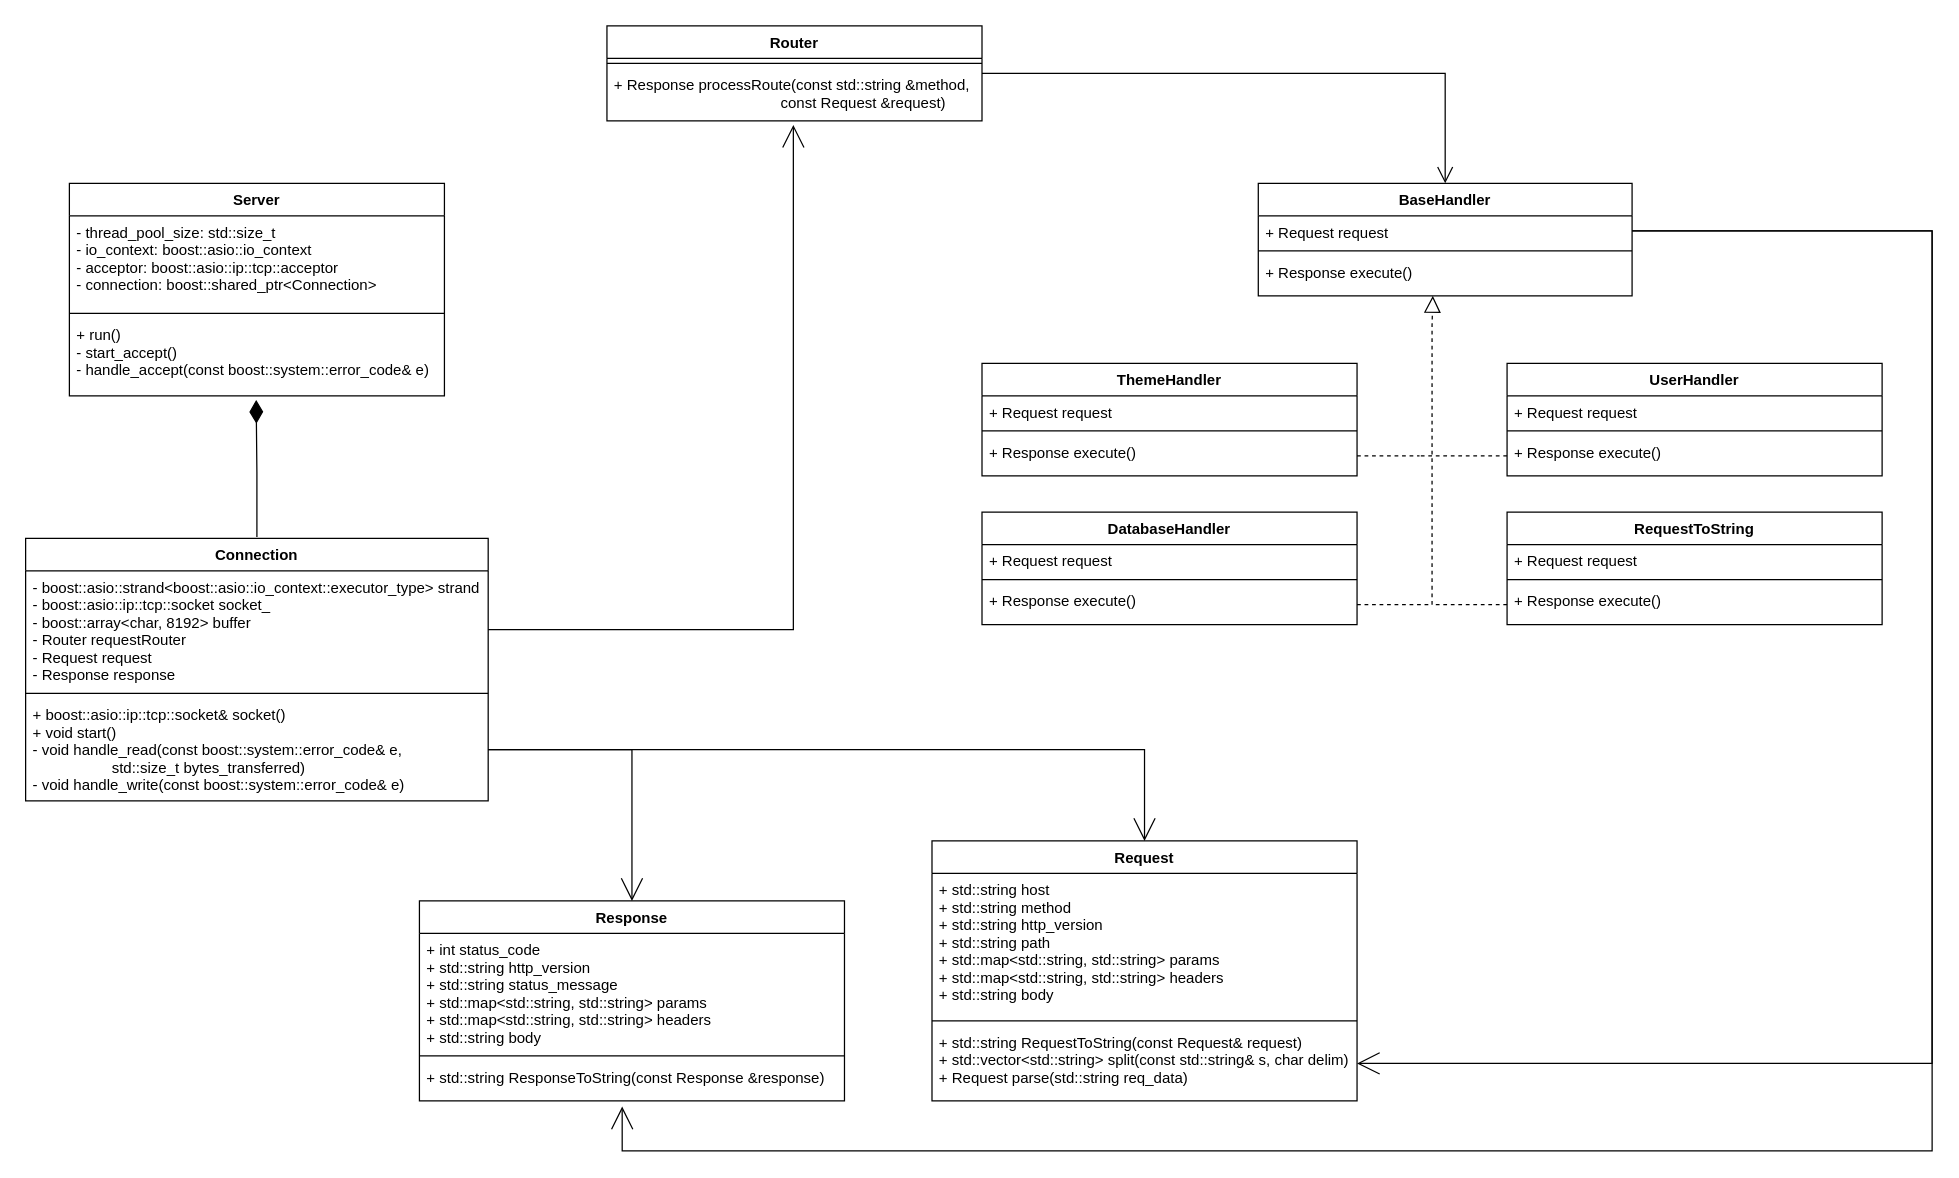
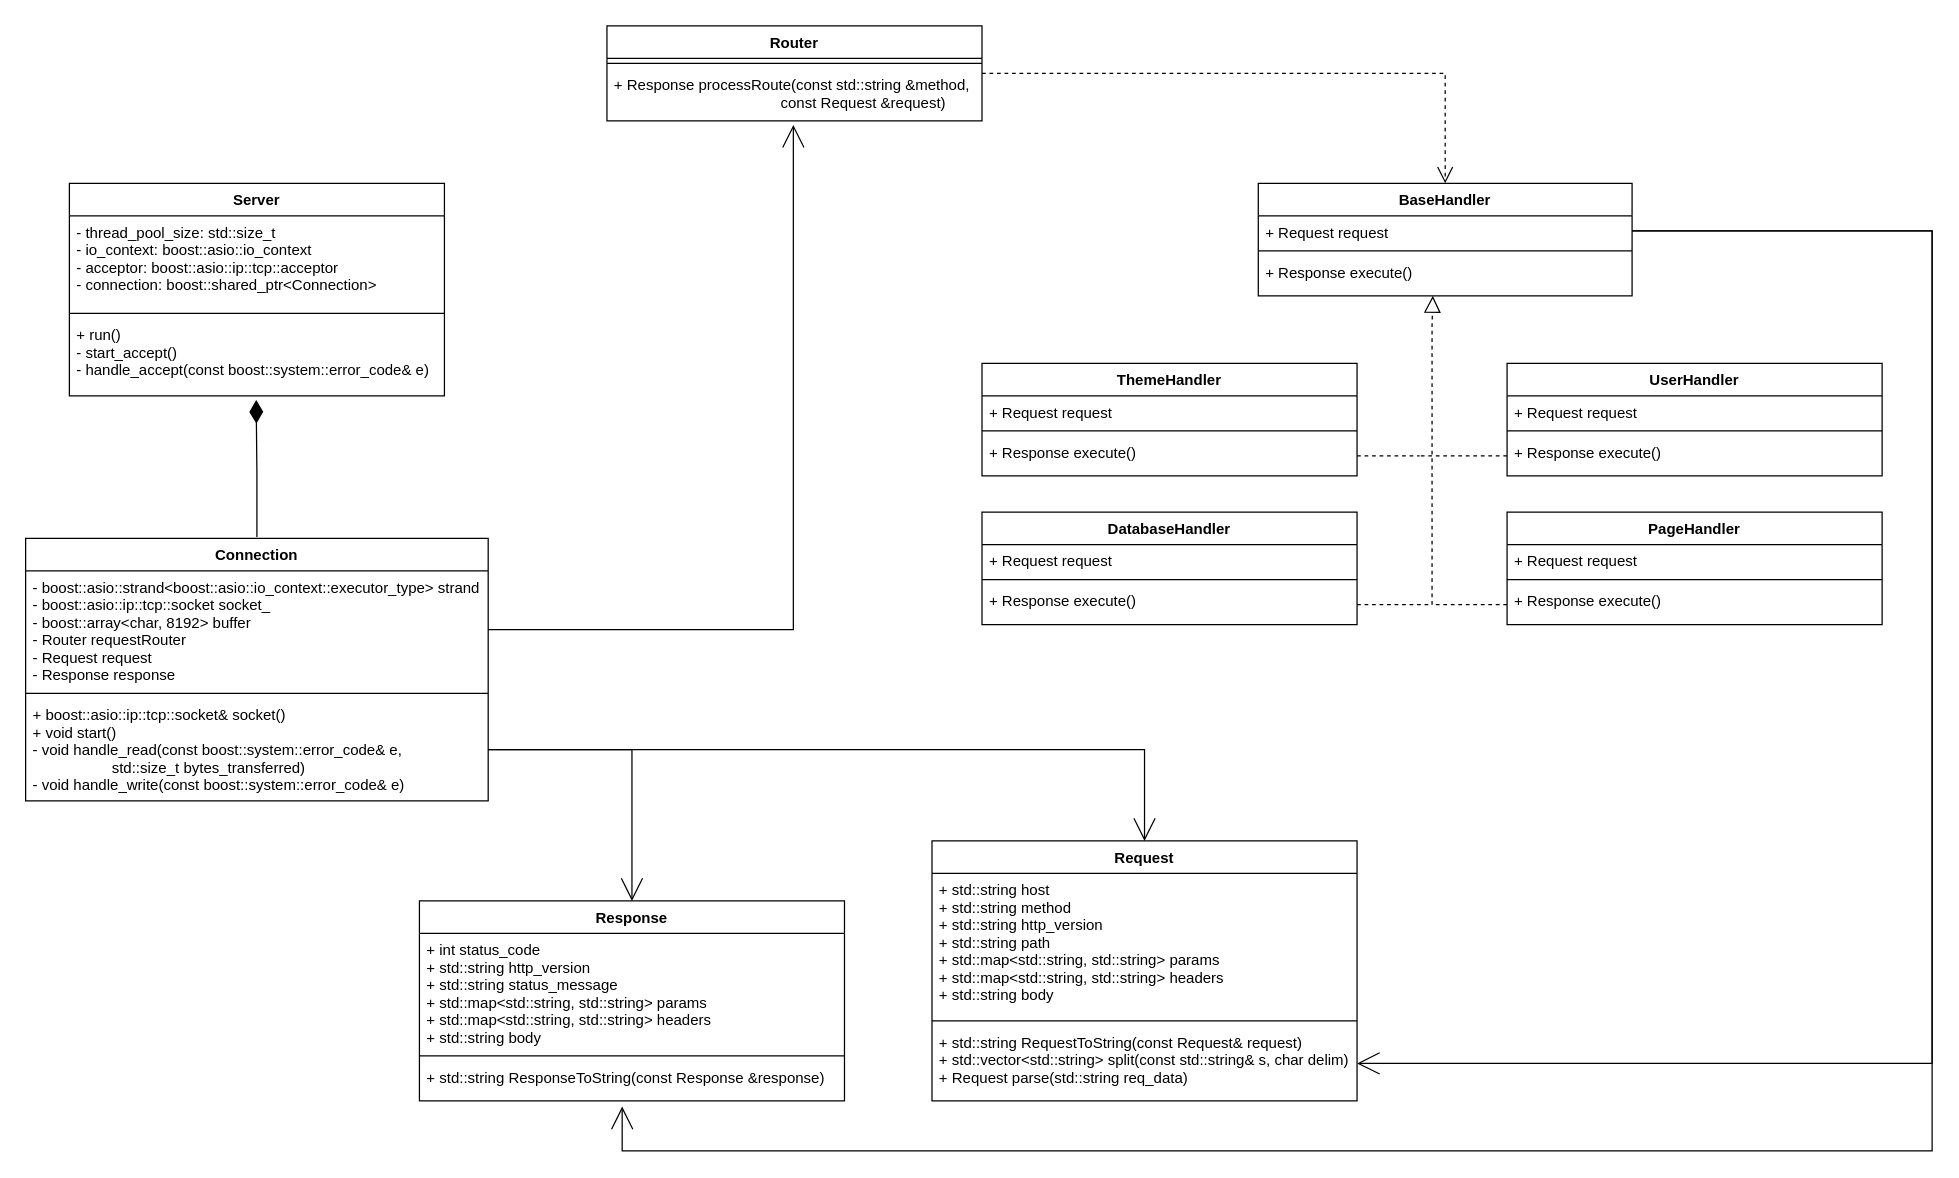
(1268, 73) -> (1268, 73)
(1694, 529) -> (1694, 529)
